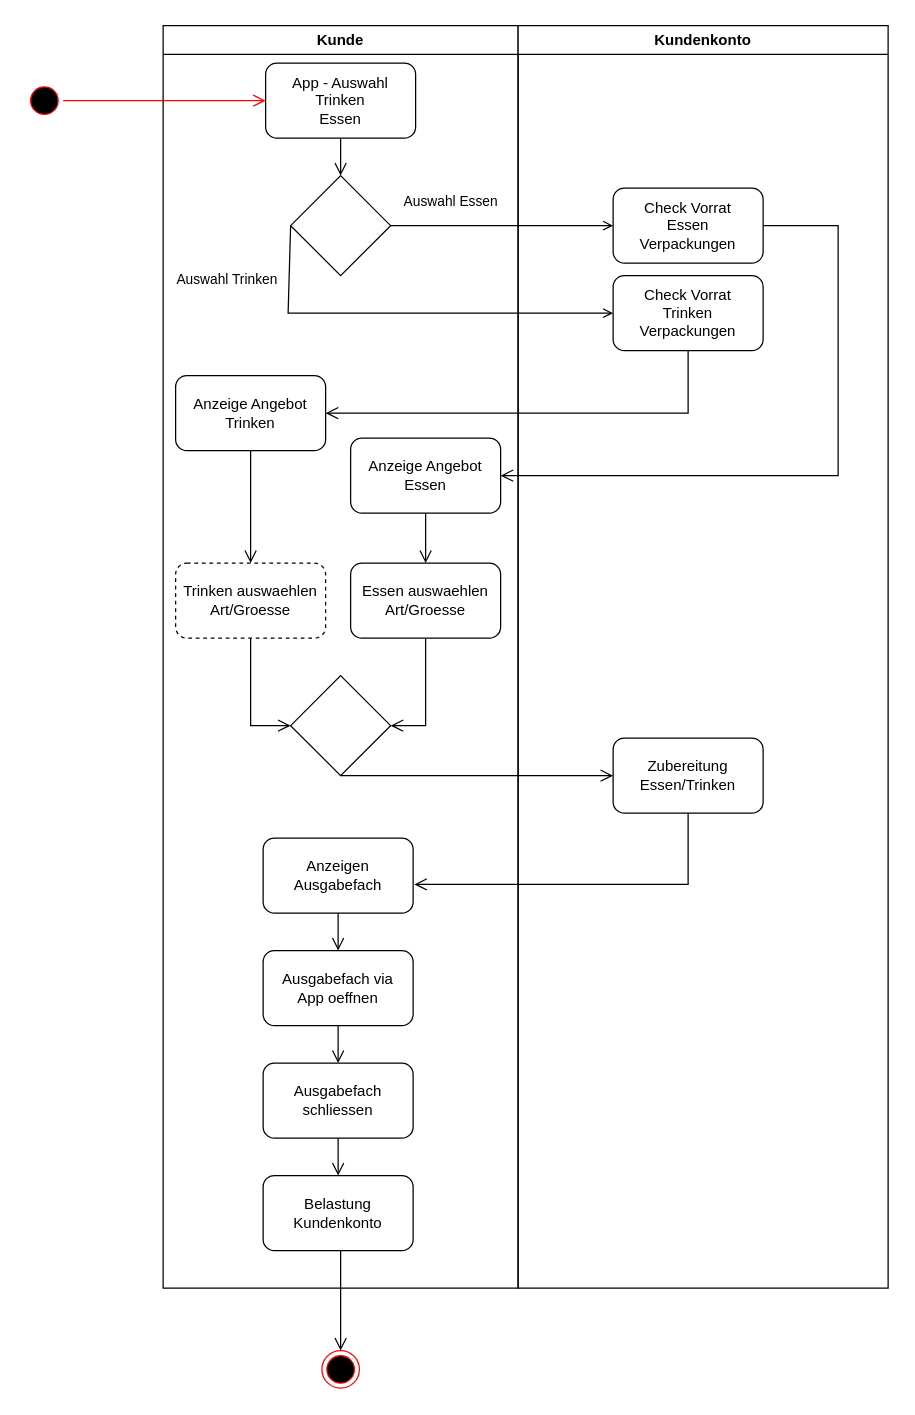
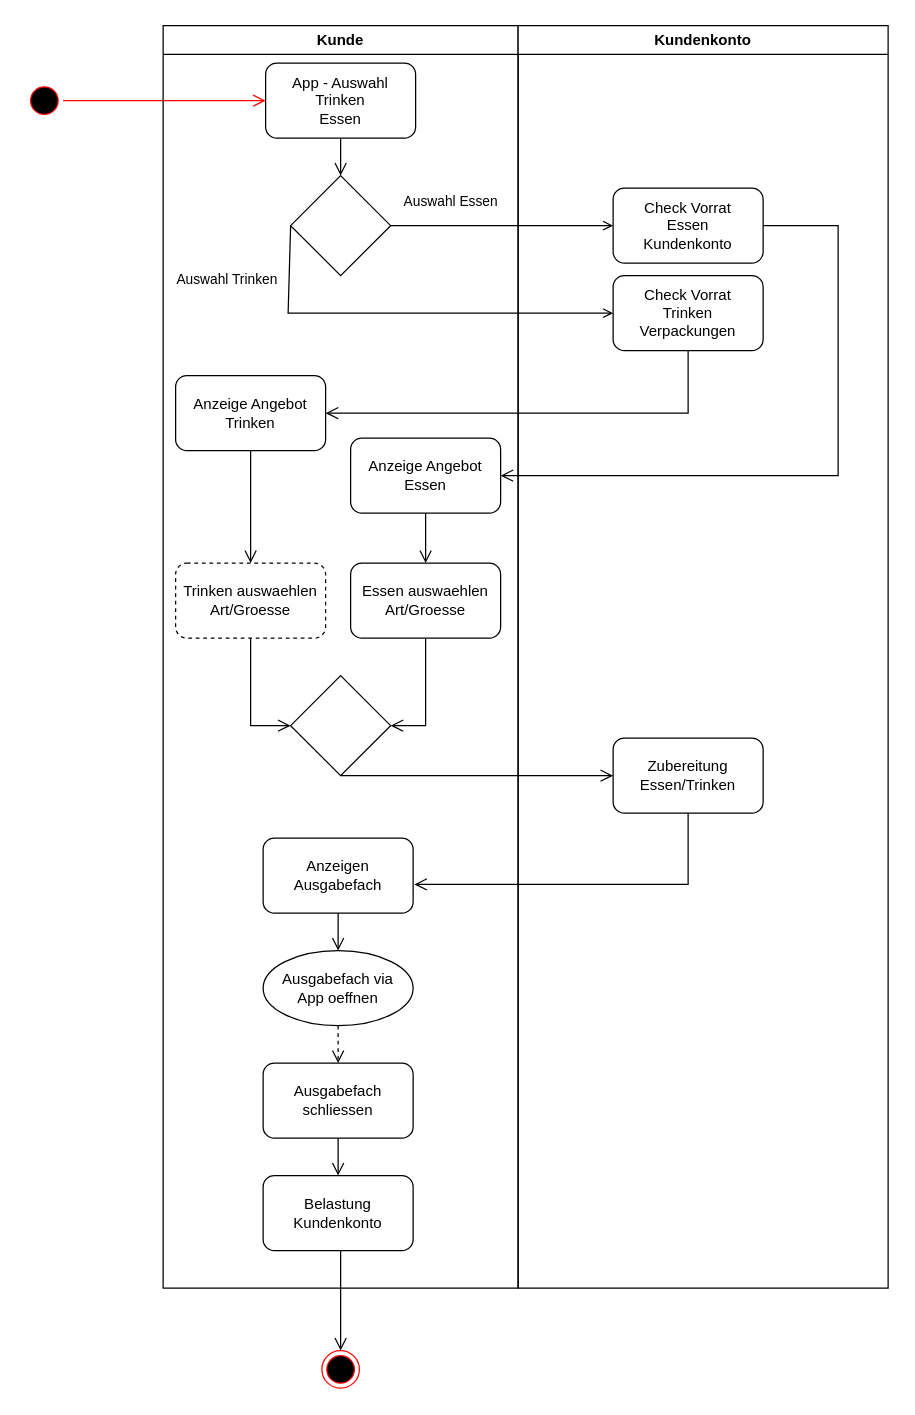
(688, 226) -> (688, 226)
(338, 988) -> (338, 988)
(338, 1042) -> (338, 1042)
